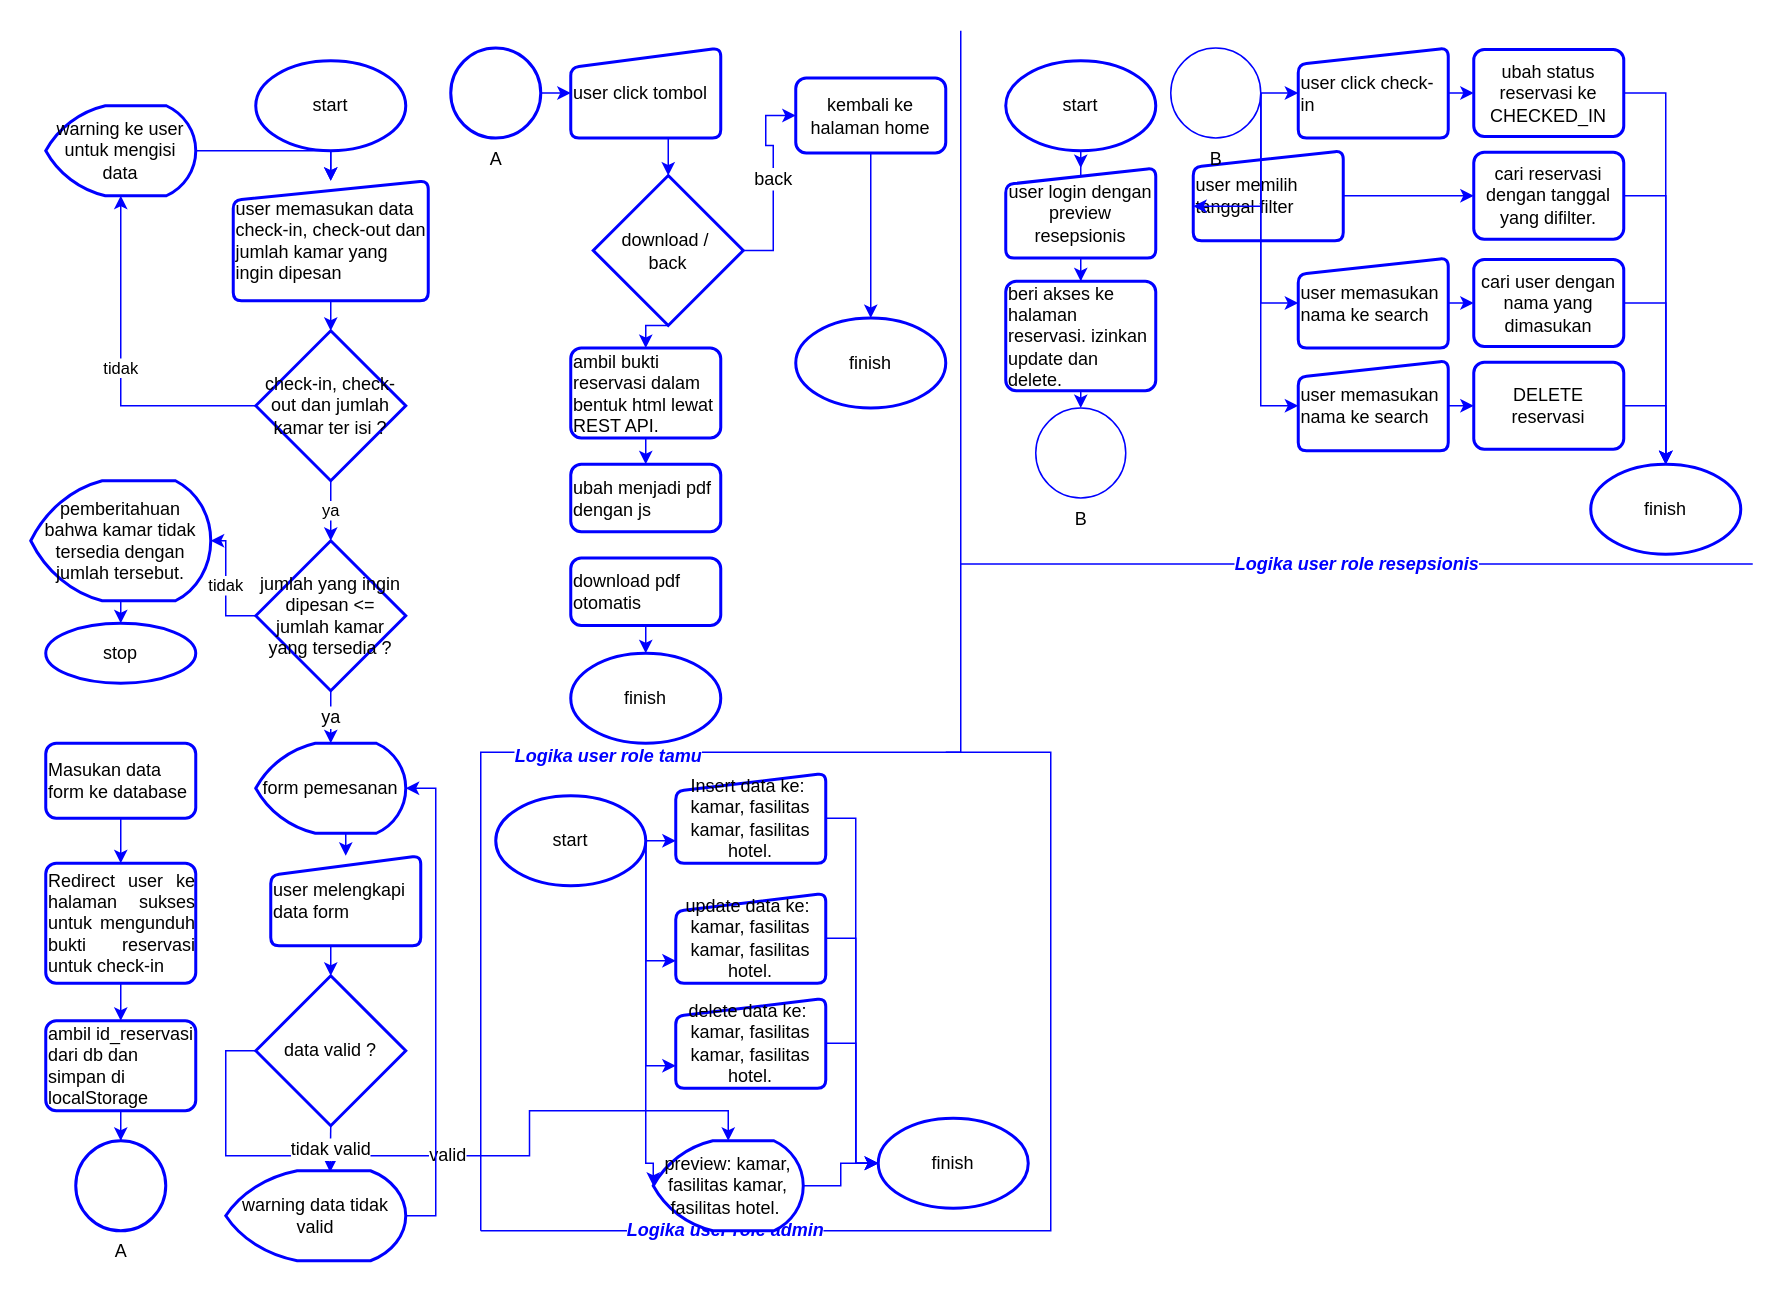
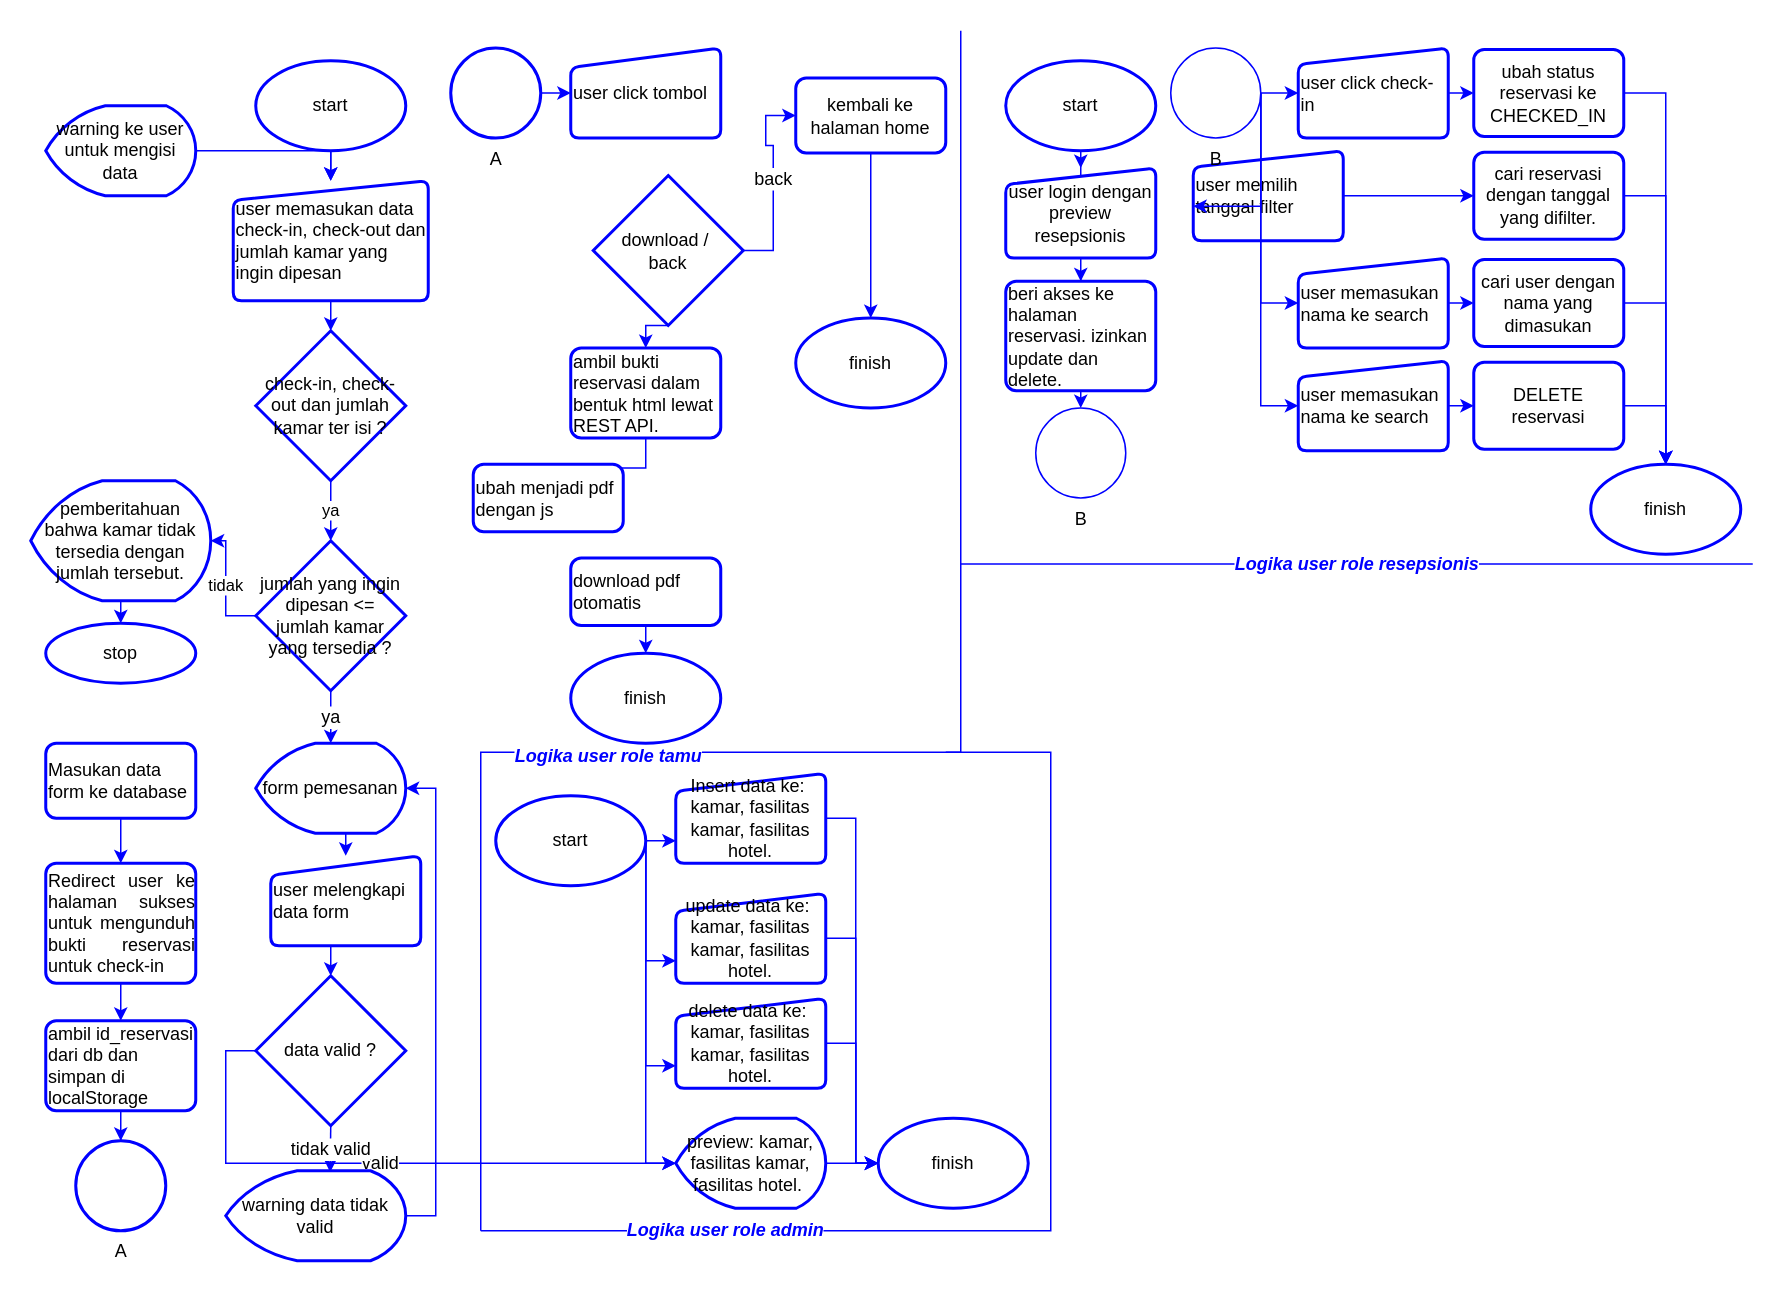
(668, 150) -> none
(121, 373) -> none
(646, 498) -> (548, 498)
(728, 1186) -> (751, 1163)
